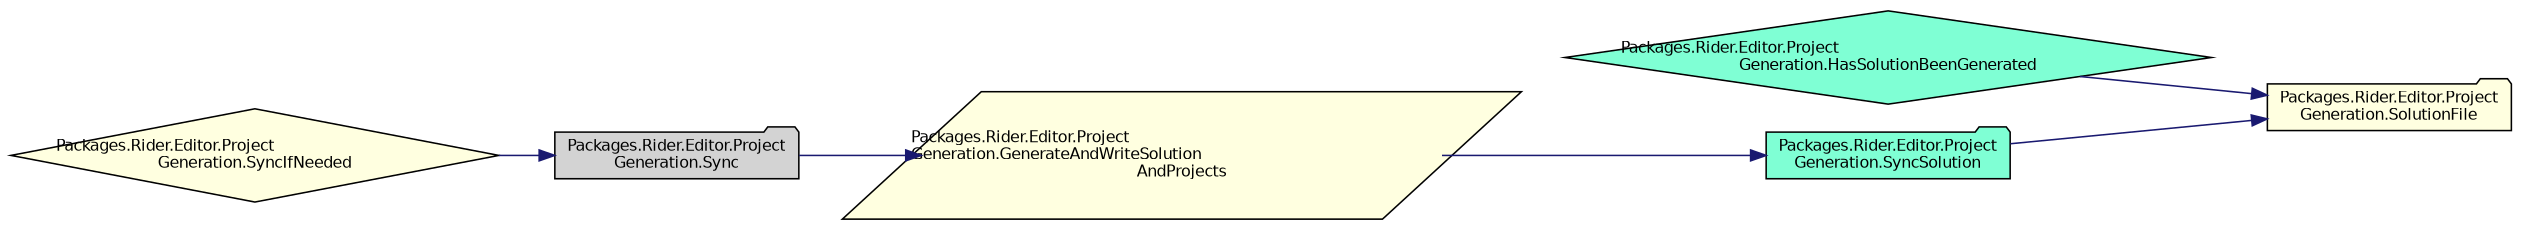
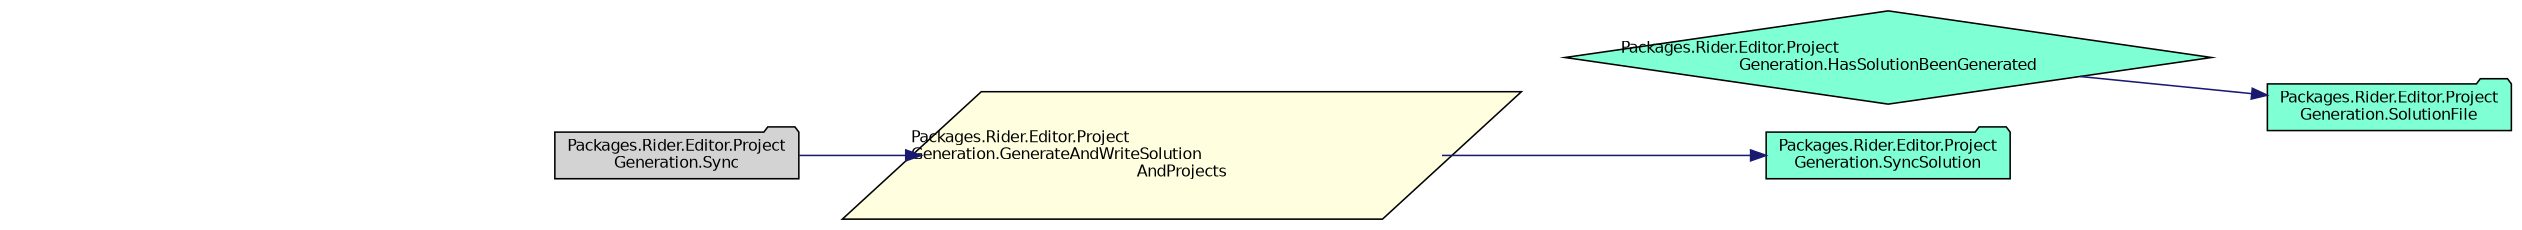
(2389, 107) -> (2389, 107)
(2131, 132) -> none
(255, 155) -> none
